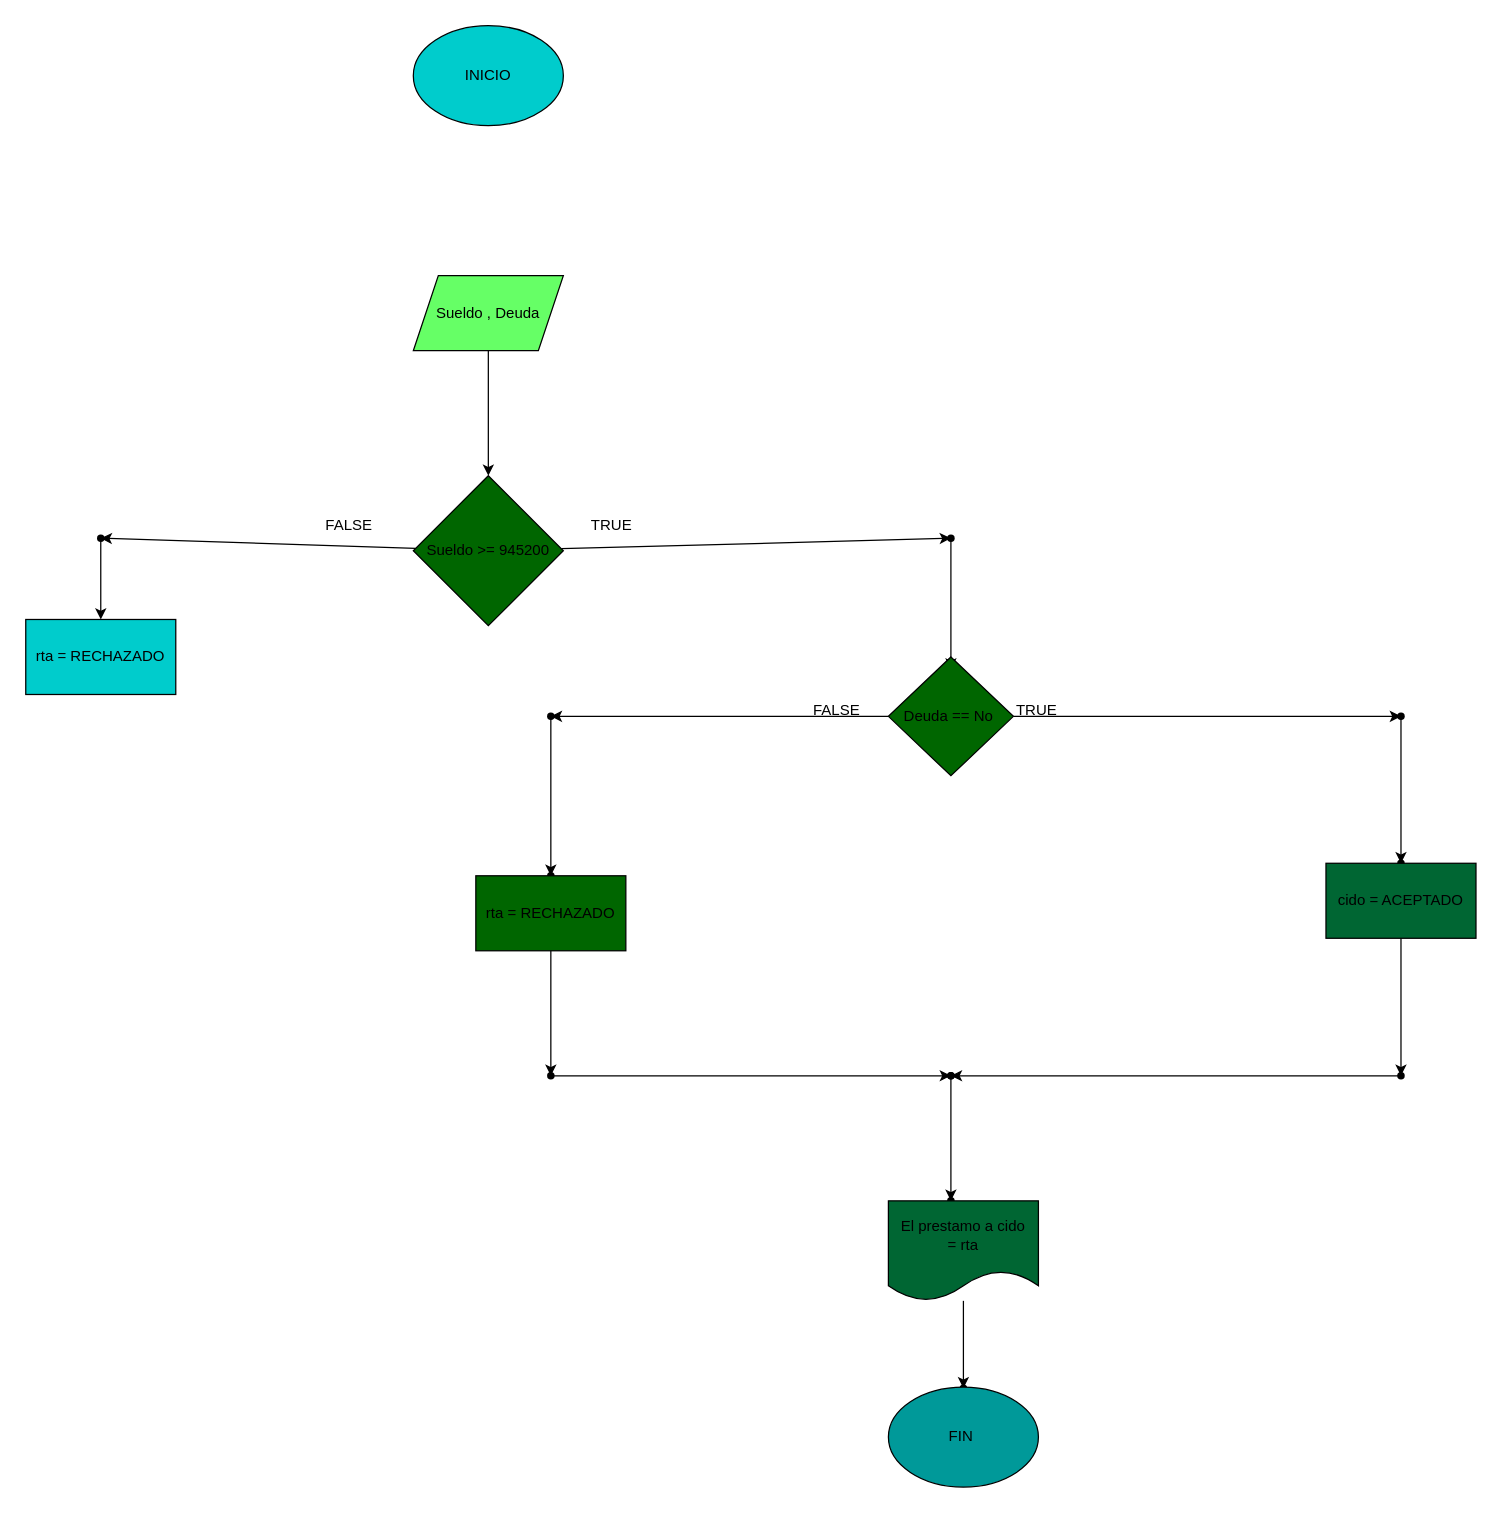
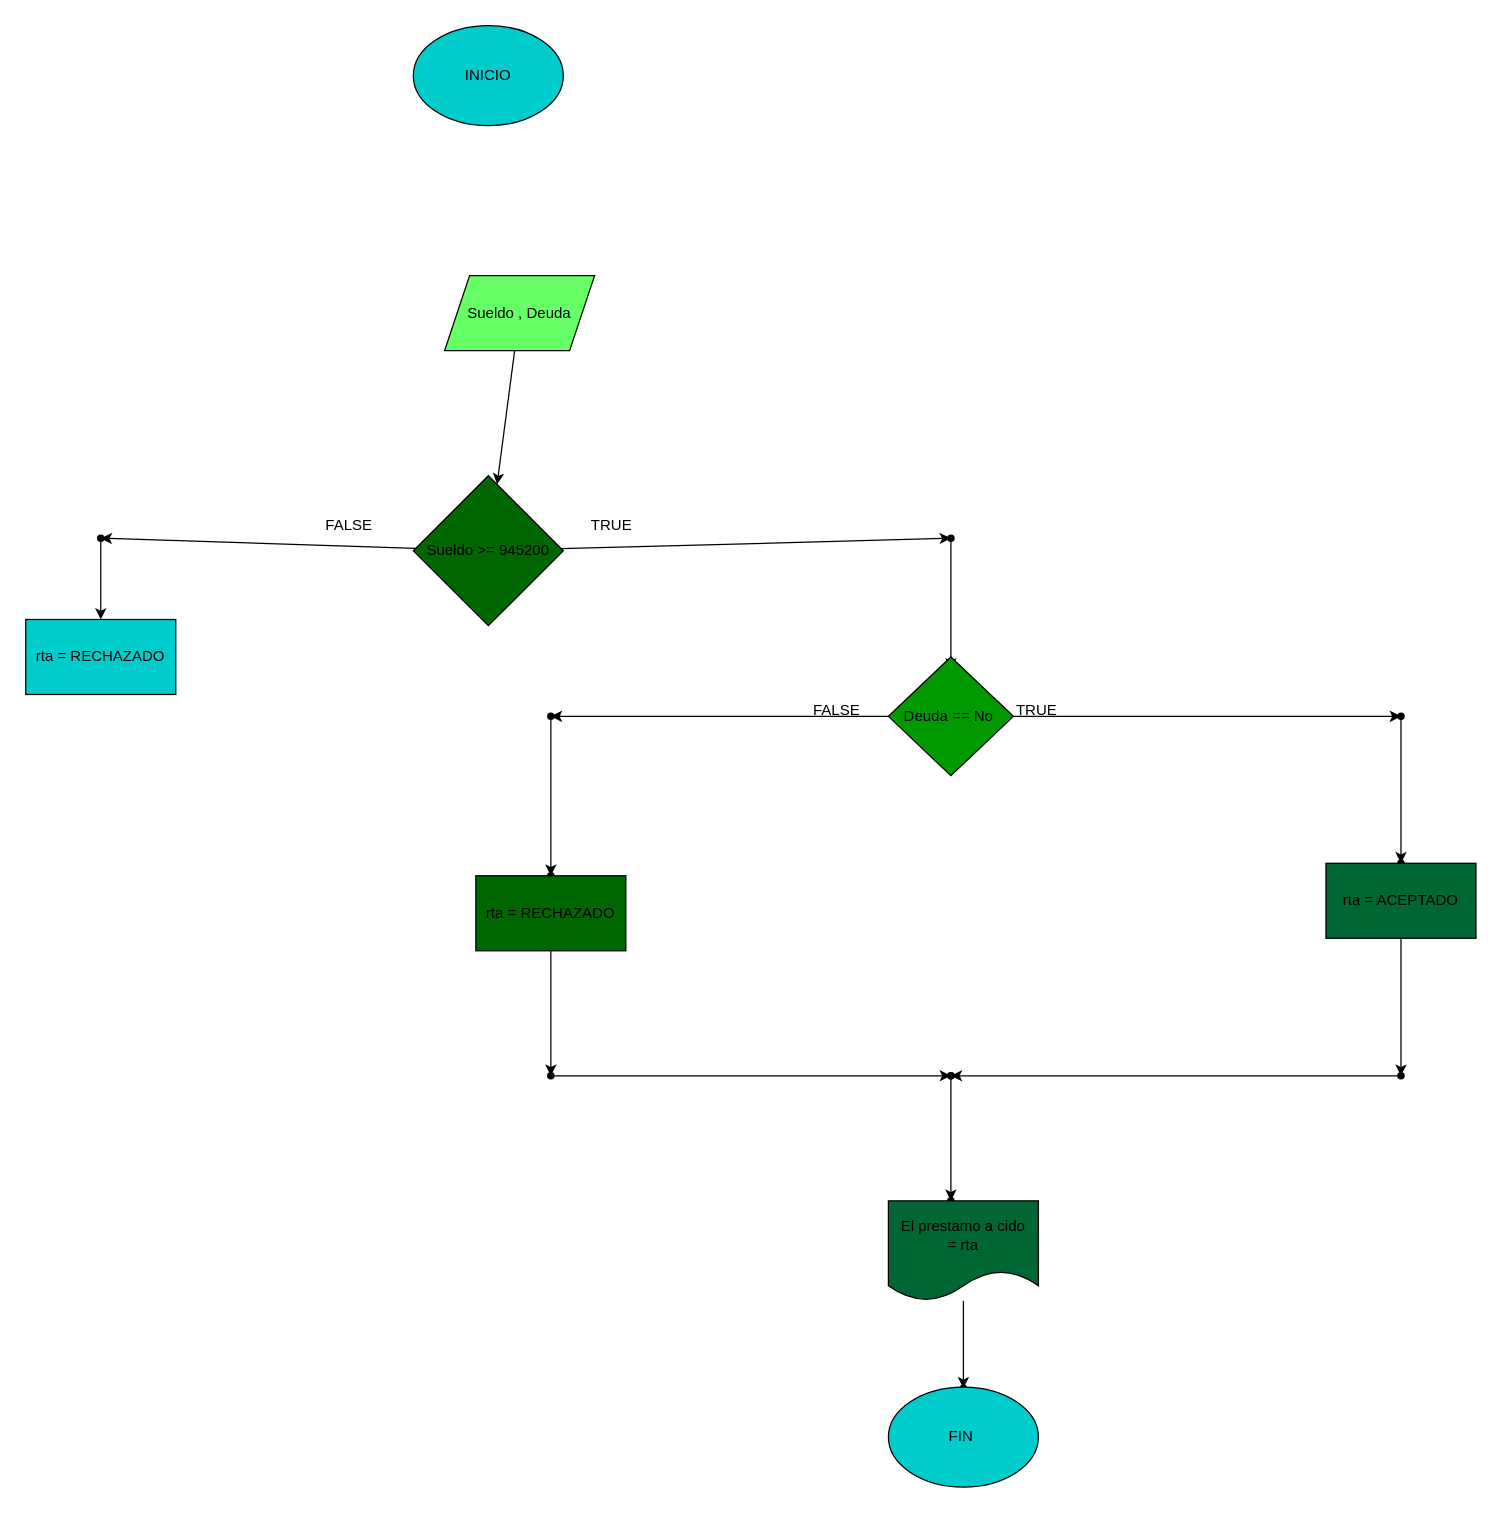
(488, 313) -> (519, 313)
(951, 716) -> (951, 716)
(1401, 901) -> (1401, 901)
(963, 1437) -> (963, 1437)
